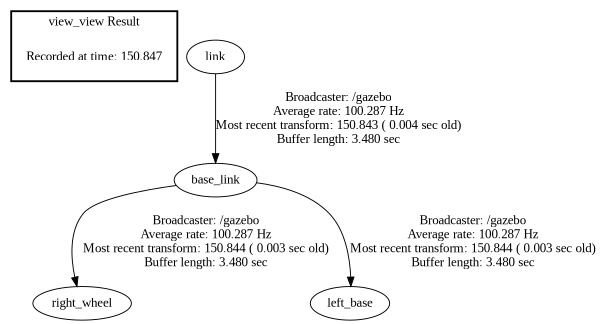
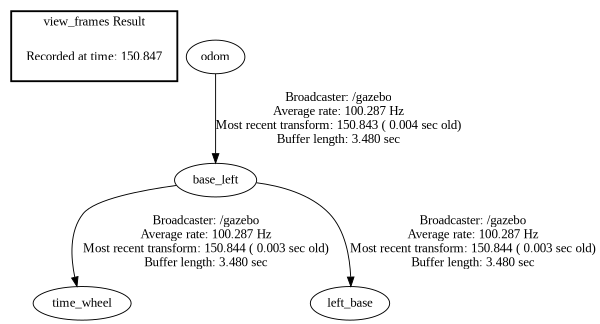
(94, 22) -> (94, 22)
(216, 57) -> (216, 57)
(216, 180) -> (216, 180)
(82, 303) -> (82, 303)
